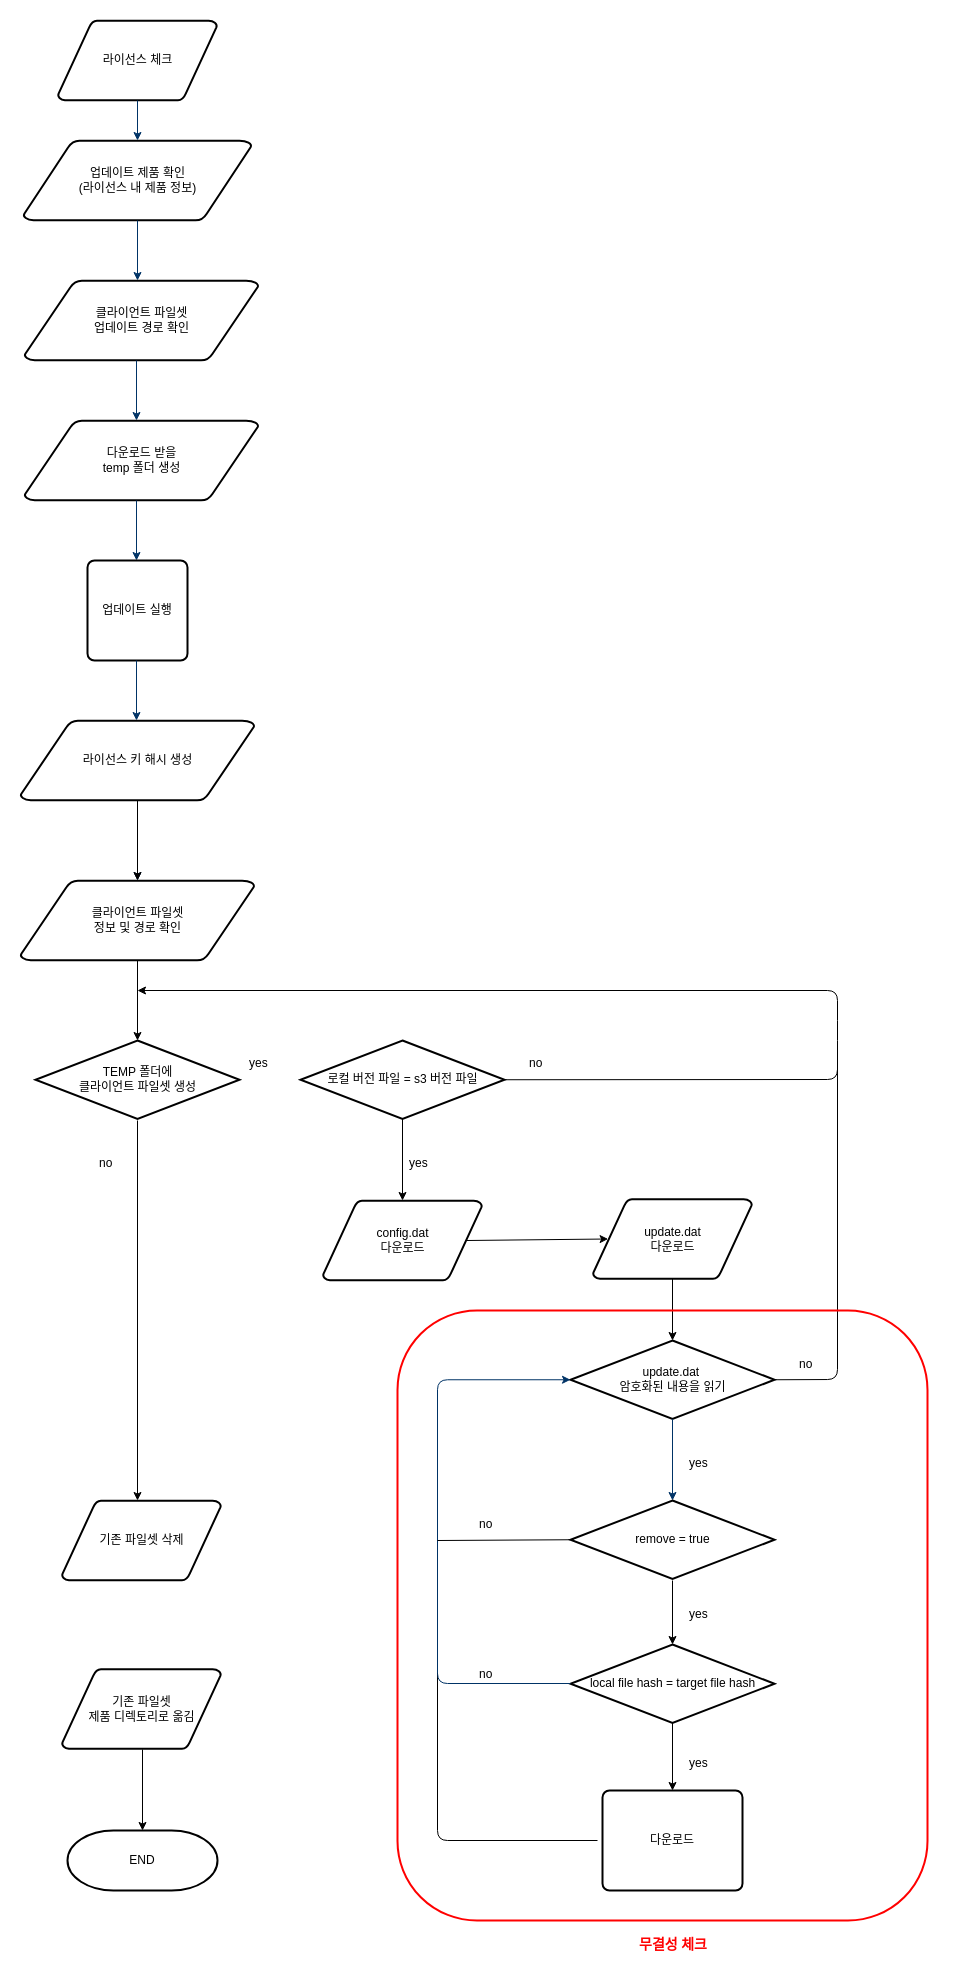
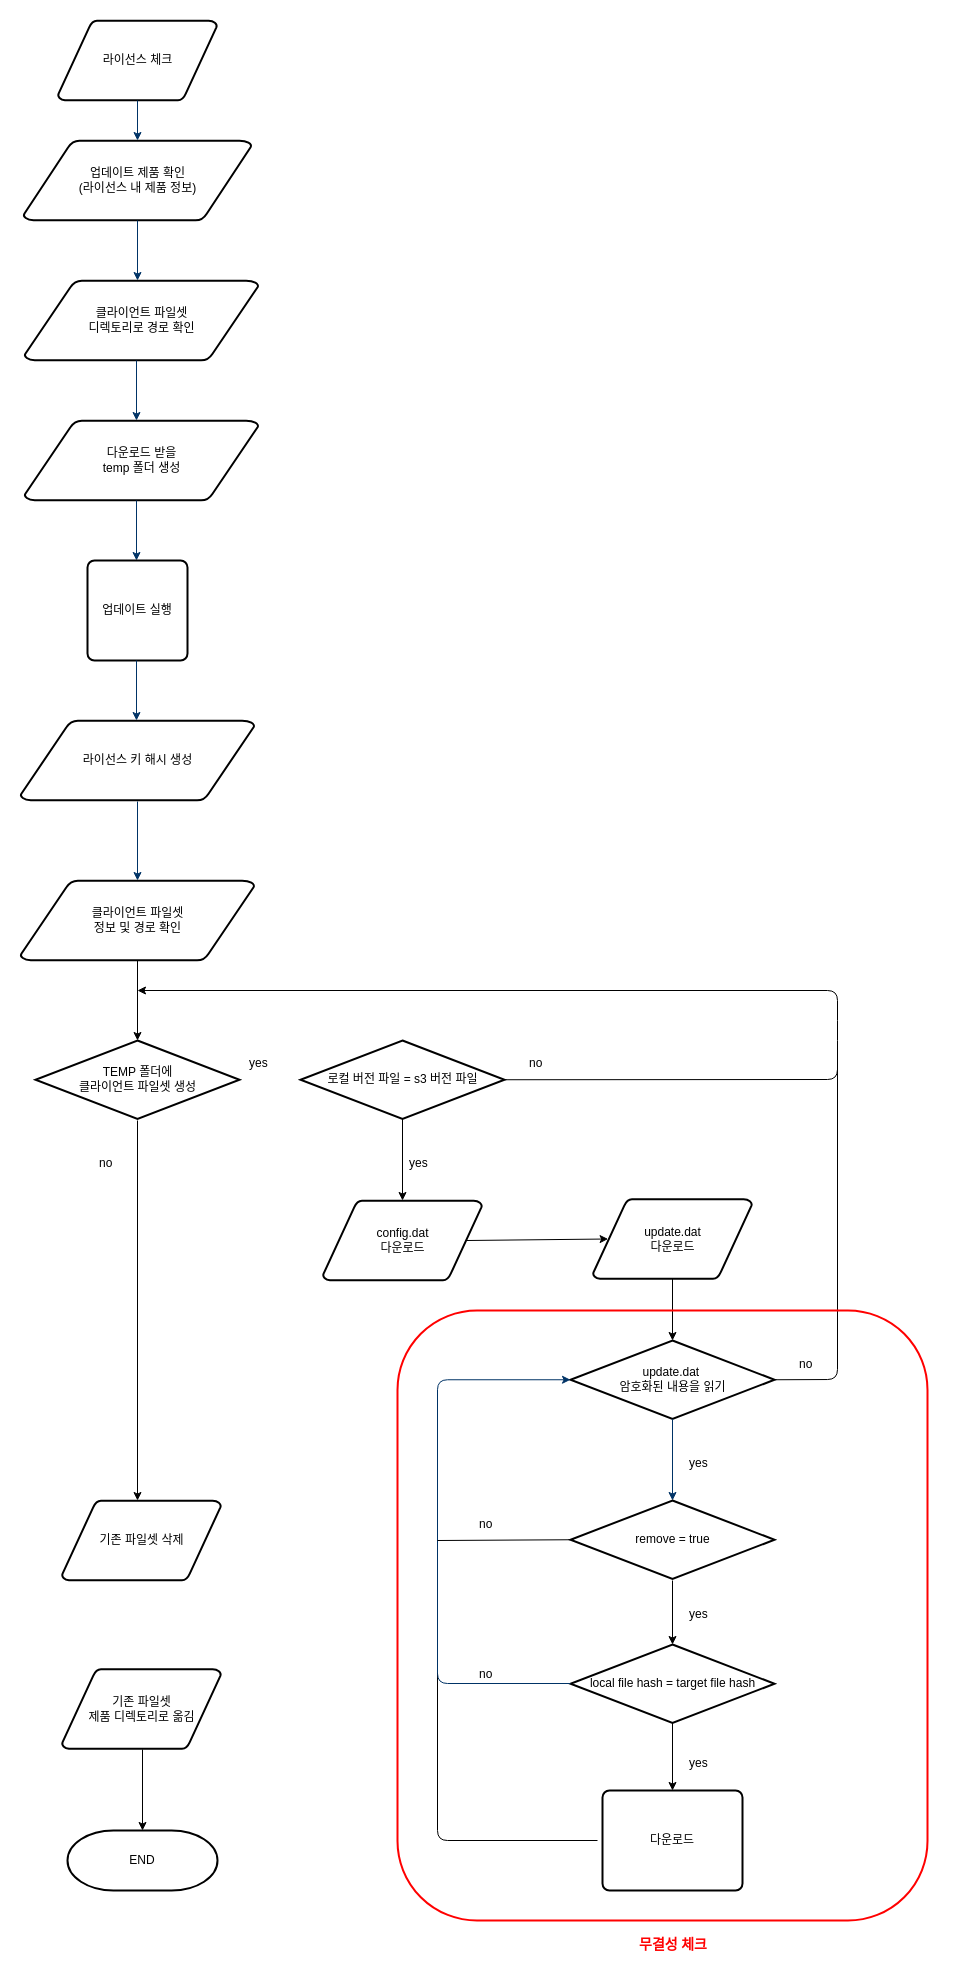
(142, 321) -> (142, 321)
(138, 801) -> none
